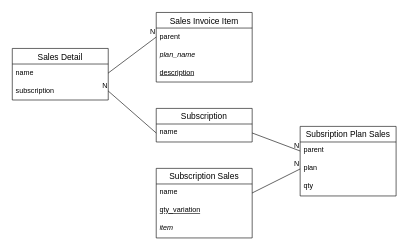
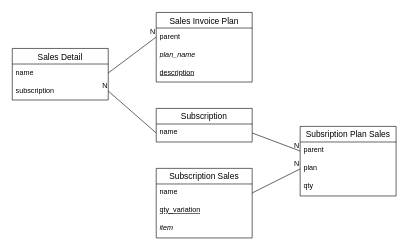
(204, 21) -> (204, 21)
